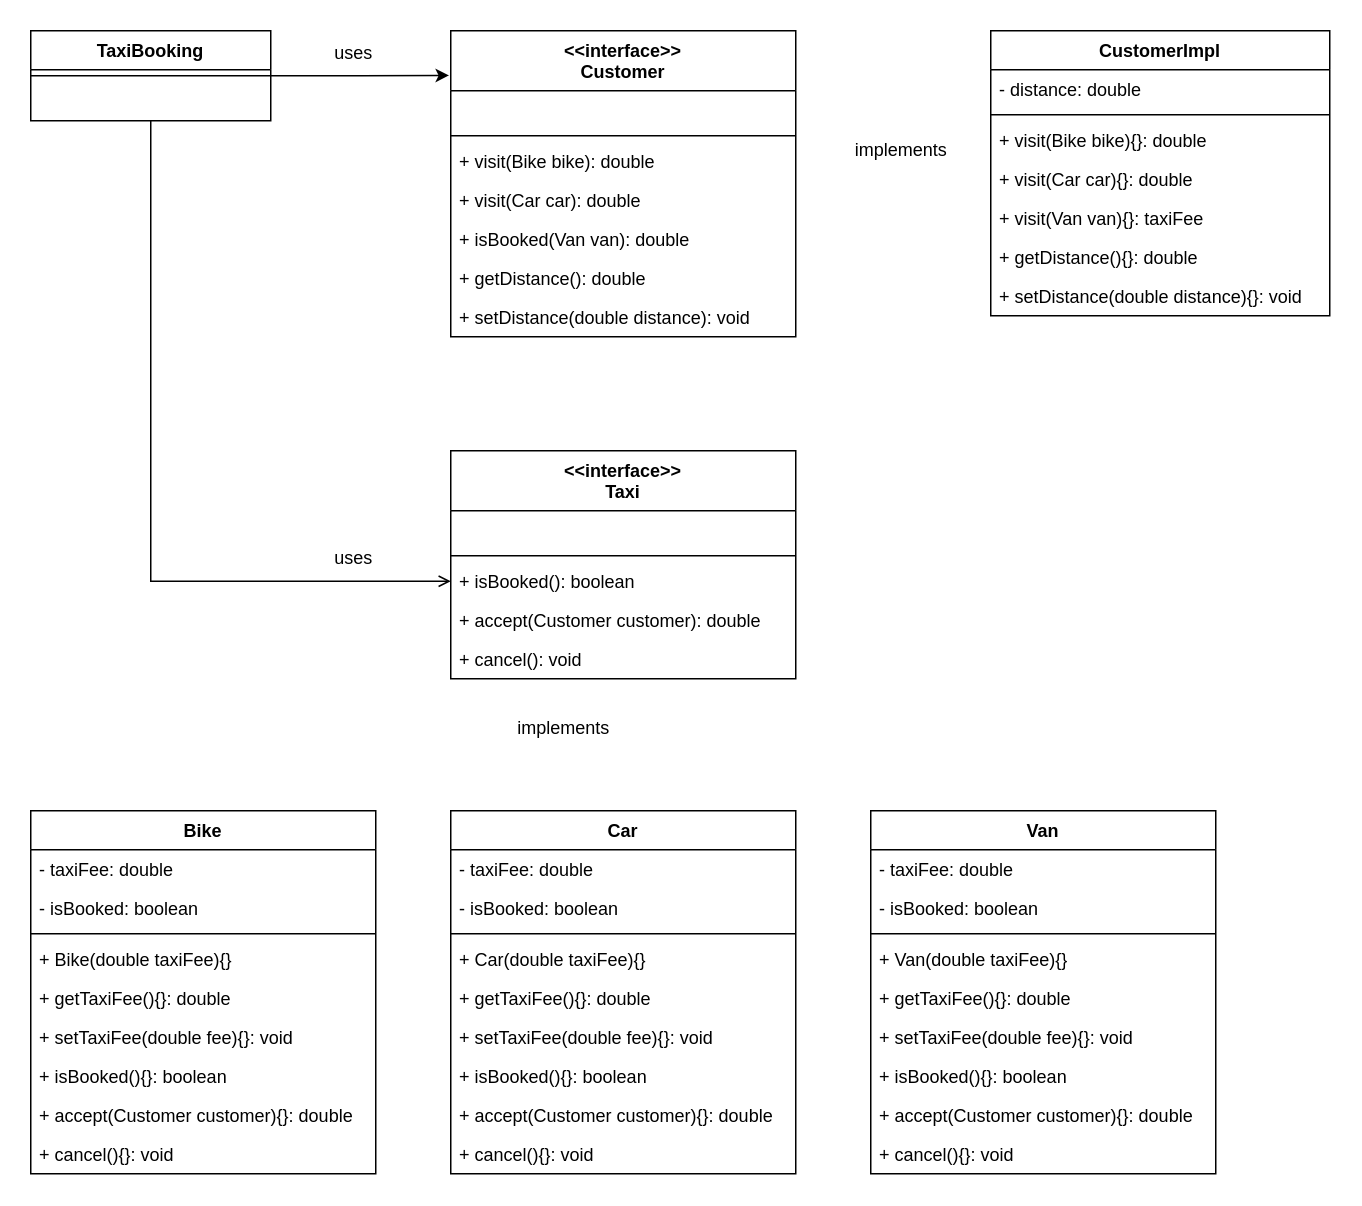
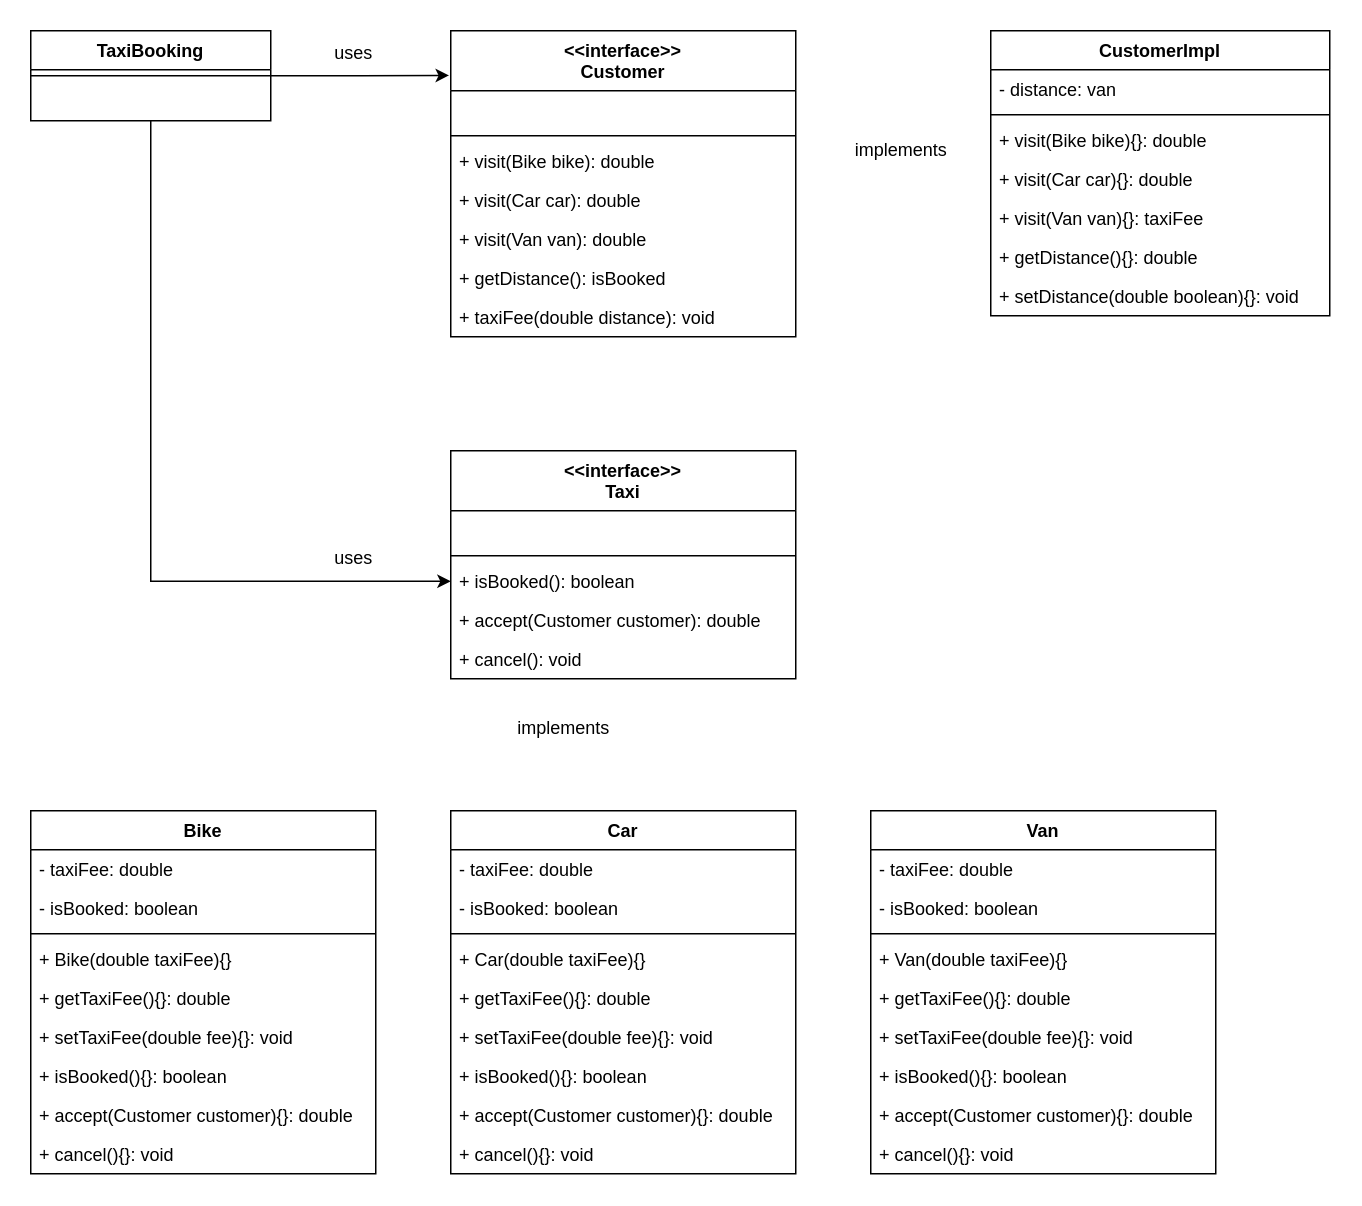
(1080, 90) -> (1068, 90)
(581, 240) -> (564, 240)
(563, 279) -> (573, 279)
(1172, 297) -> (1167, 297)
(622, 318) -> (602, 318)
(441, 581) -> (439, 581)
